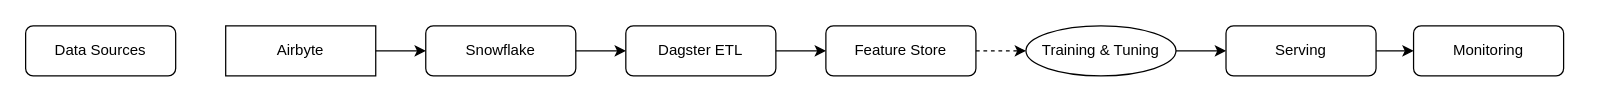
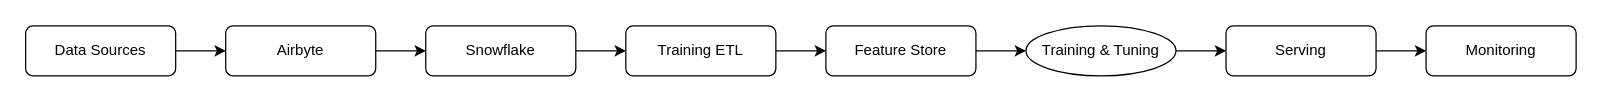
none -> (197, 51)
(301, 51) -> (301, 51)
(701, 51) -> (701, 51)
(996, 51) -> (996, 51)
(1488, 51) -> (1501, 51)
